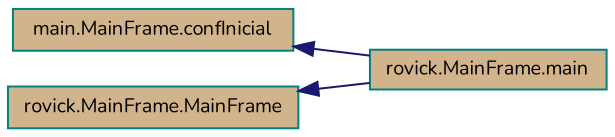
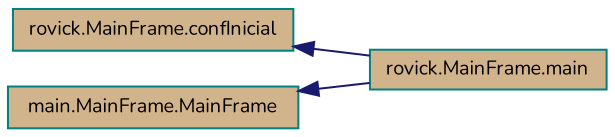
(153, 30) -> (153, 30)
(153, 107) -> (153, 107)
